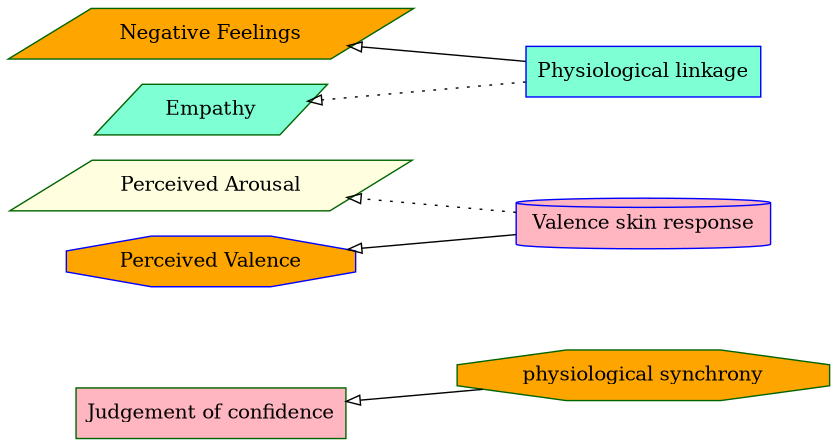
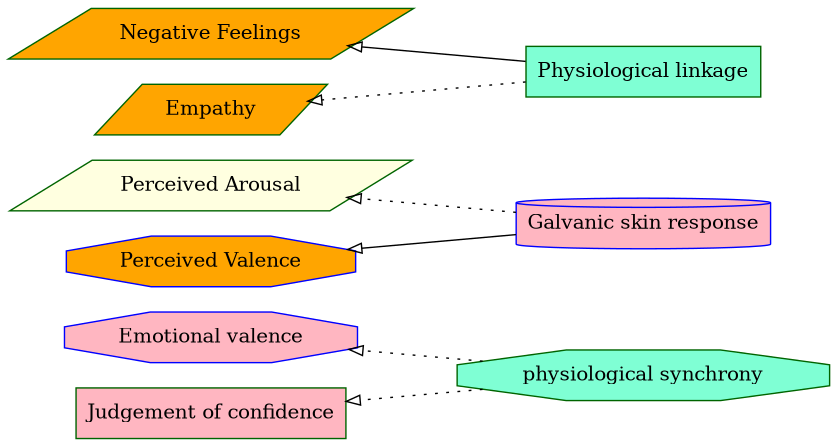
(643, 72) -> (643, 72)
(211, 110) -> (211, 110)
(643, 223) -> (643, 223)
none -> (211, 337)
(643, 375) -> (643, 375)
(422, 395) -> (422, 395)
